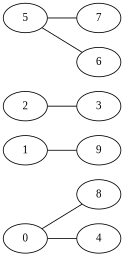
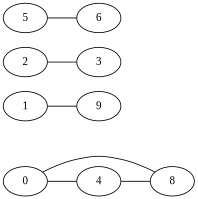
(99, 18) -> none
none -> (136, 181)
